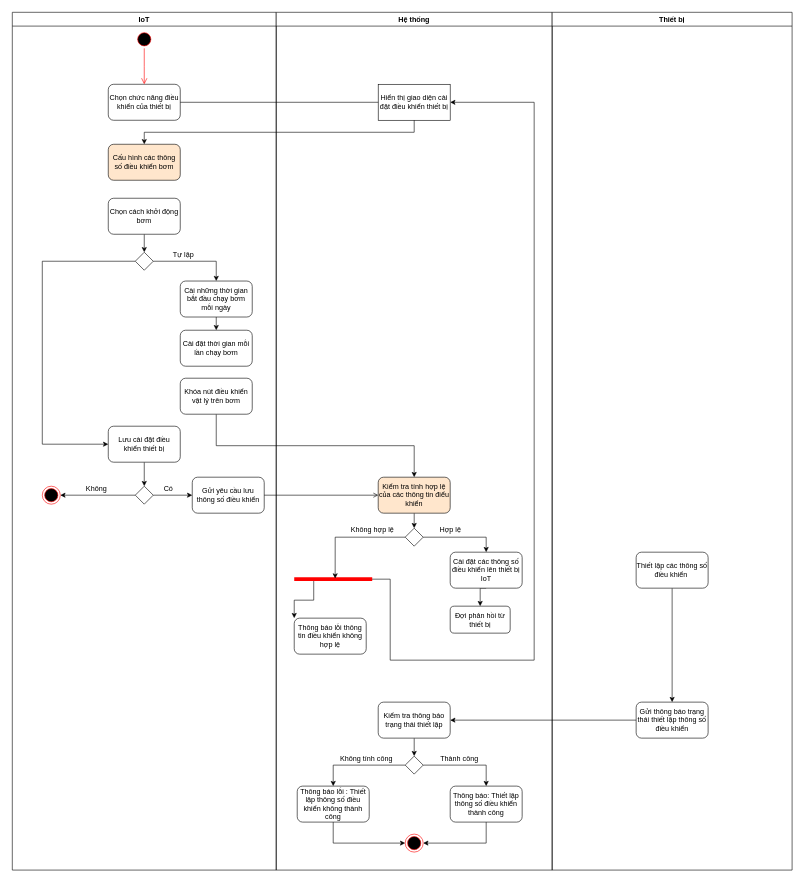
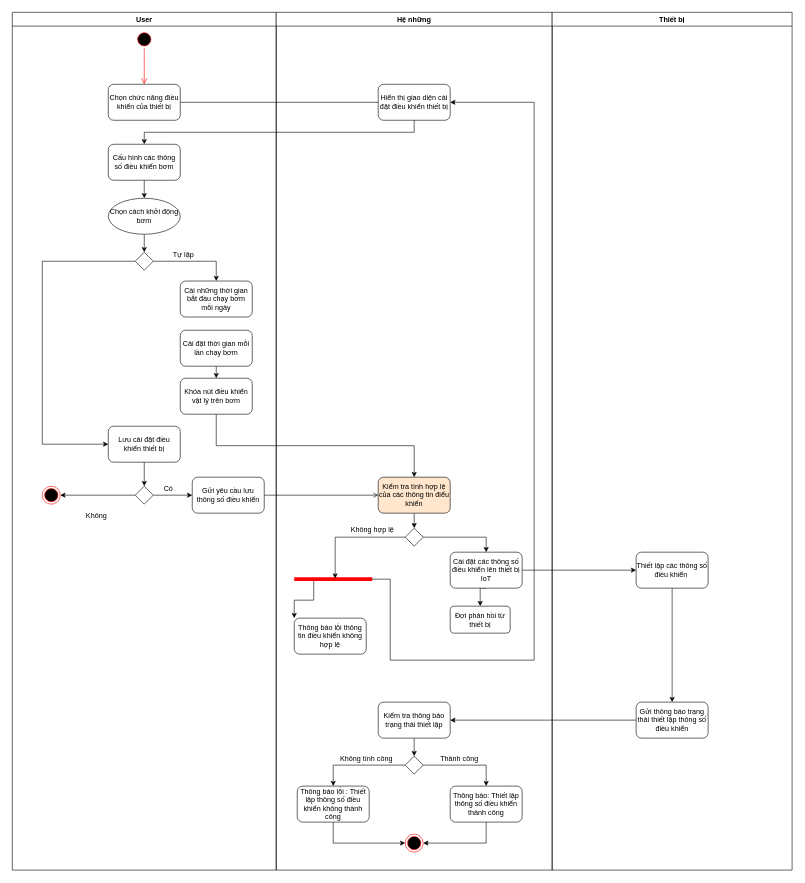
(144, 20) -> (144, 20)
(414, 20) -> (414, 20)
(414, 102) -> (414, 102)
(144, 162) -> (144, 162)
none -> (144, 192)
(144, 216) -> (144, 216)
(216, 324) -> none
none -> (216, 372)
(96, 489) -> (96, 516)
(450, 530) -> none
none -> (630, 570)
